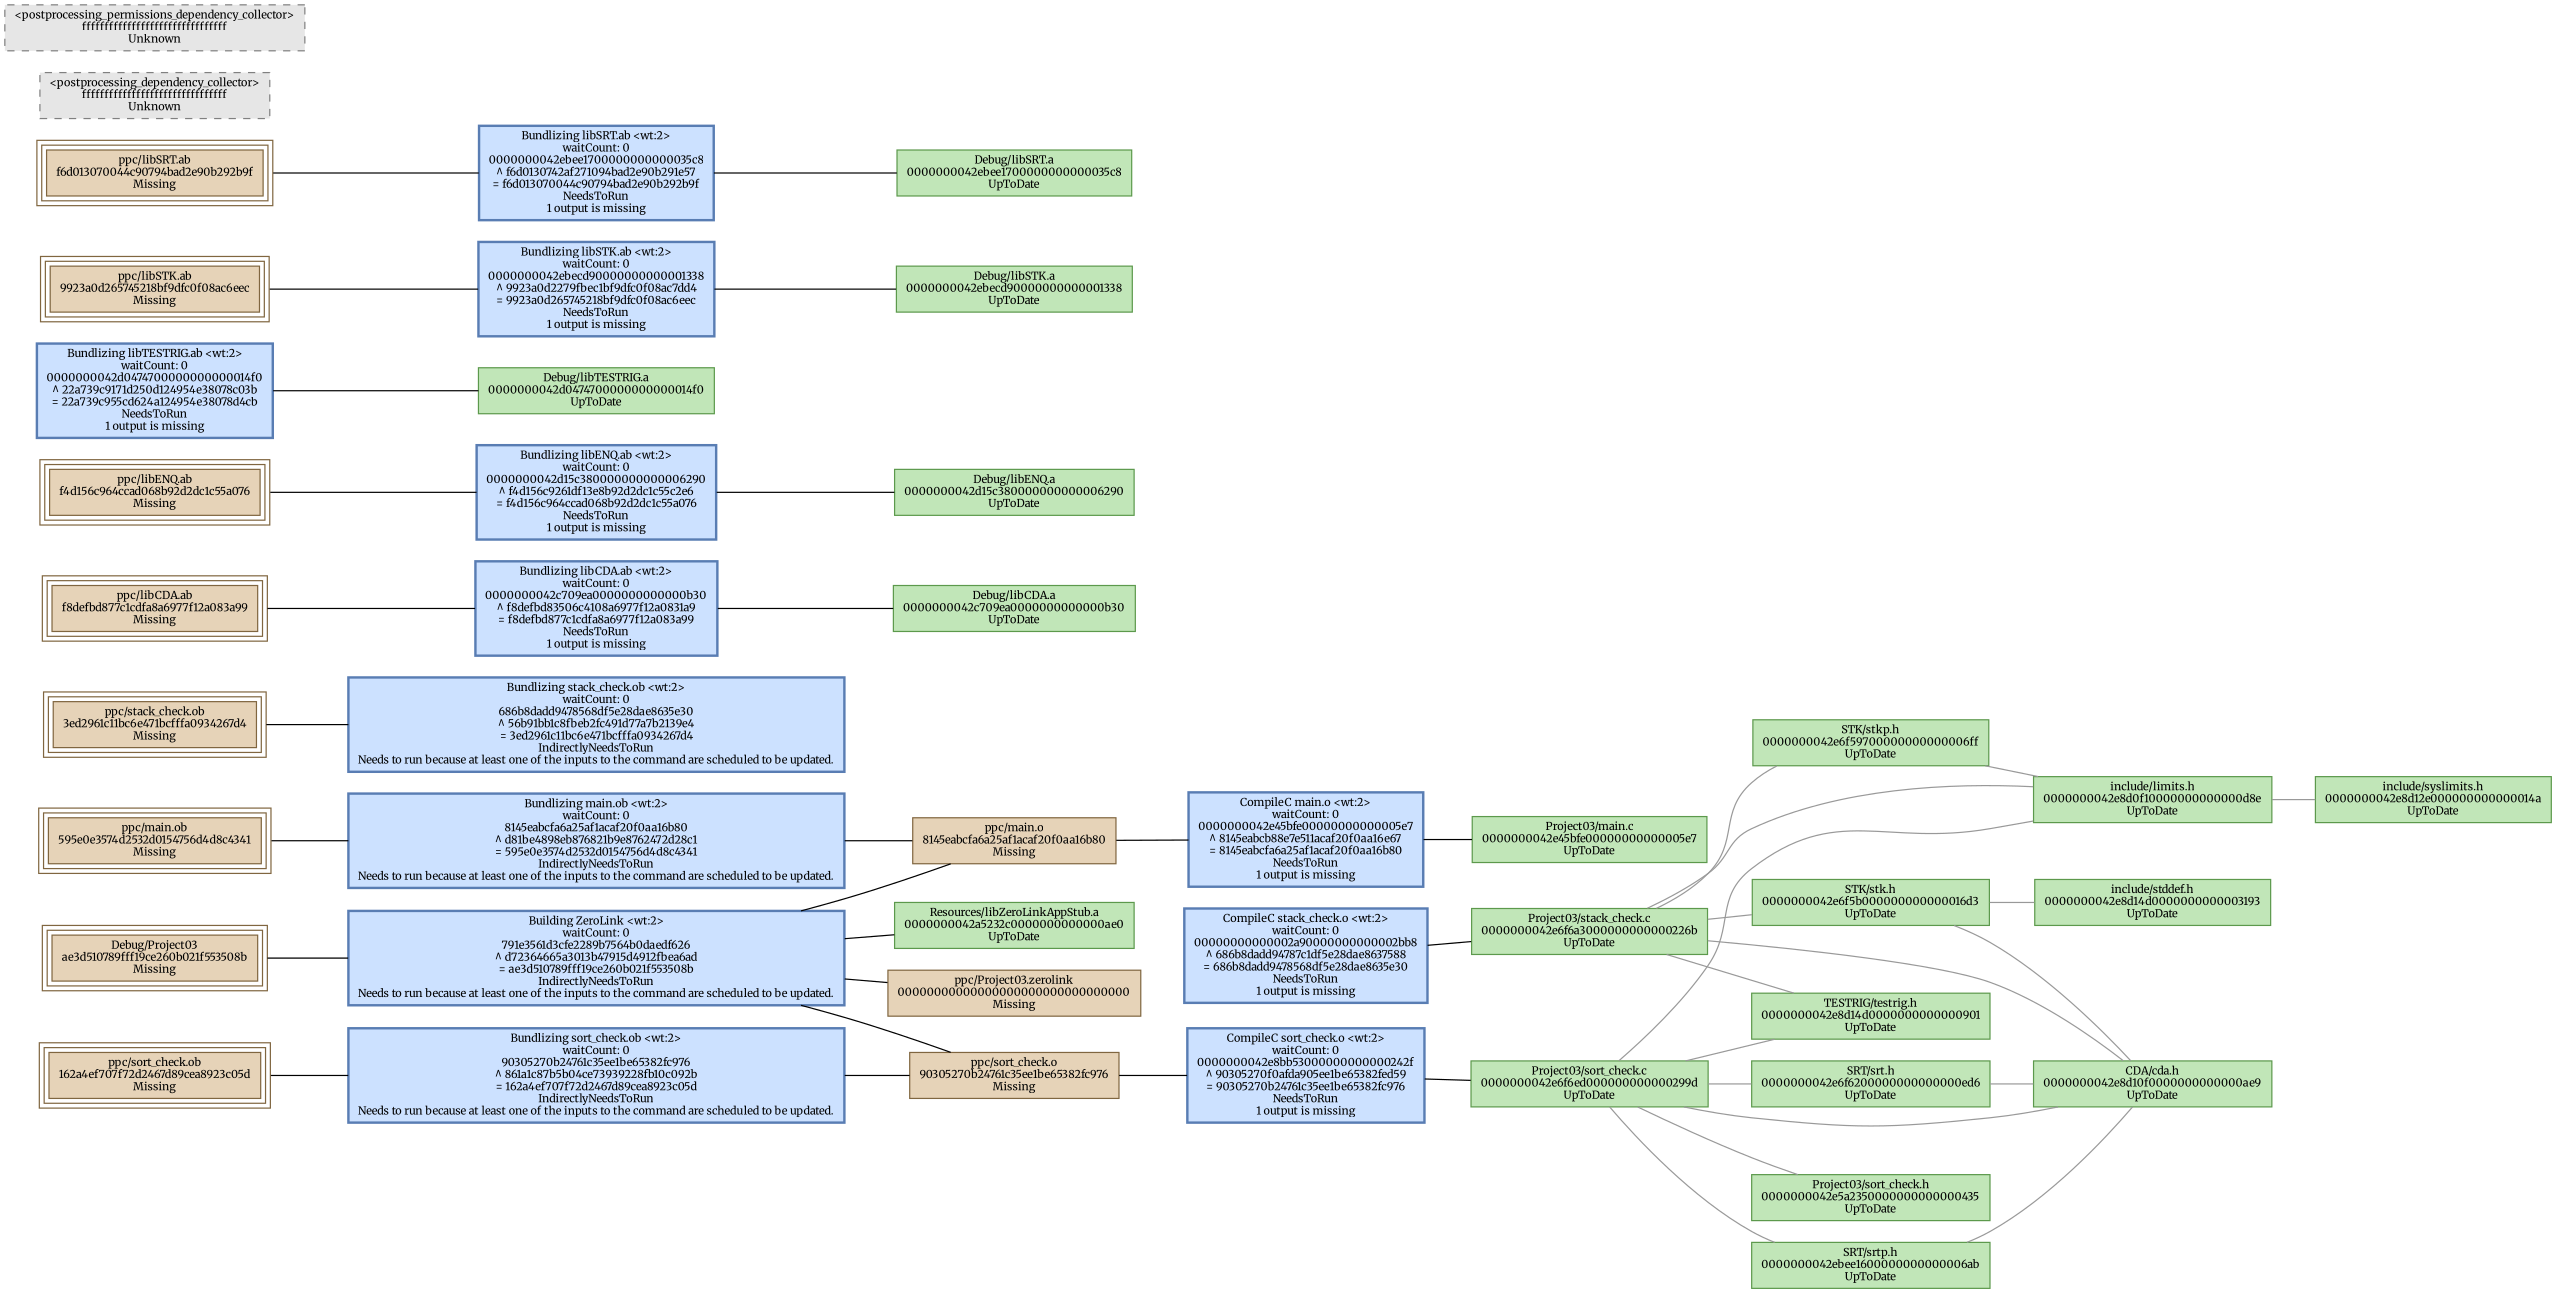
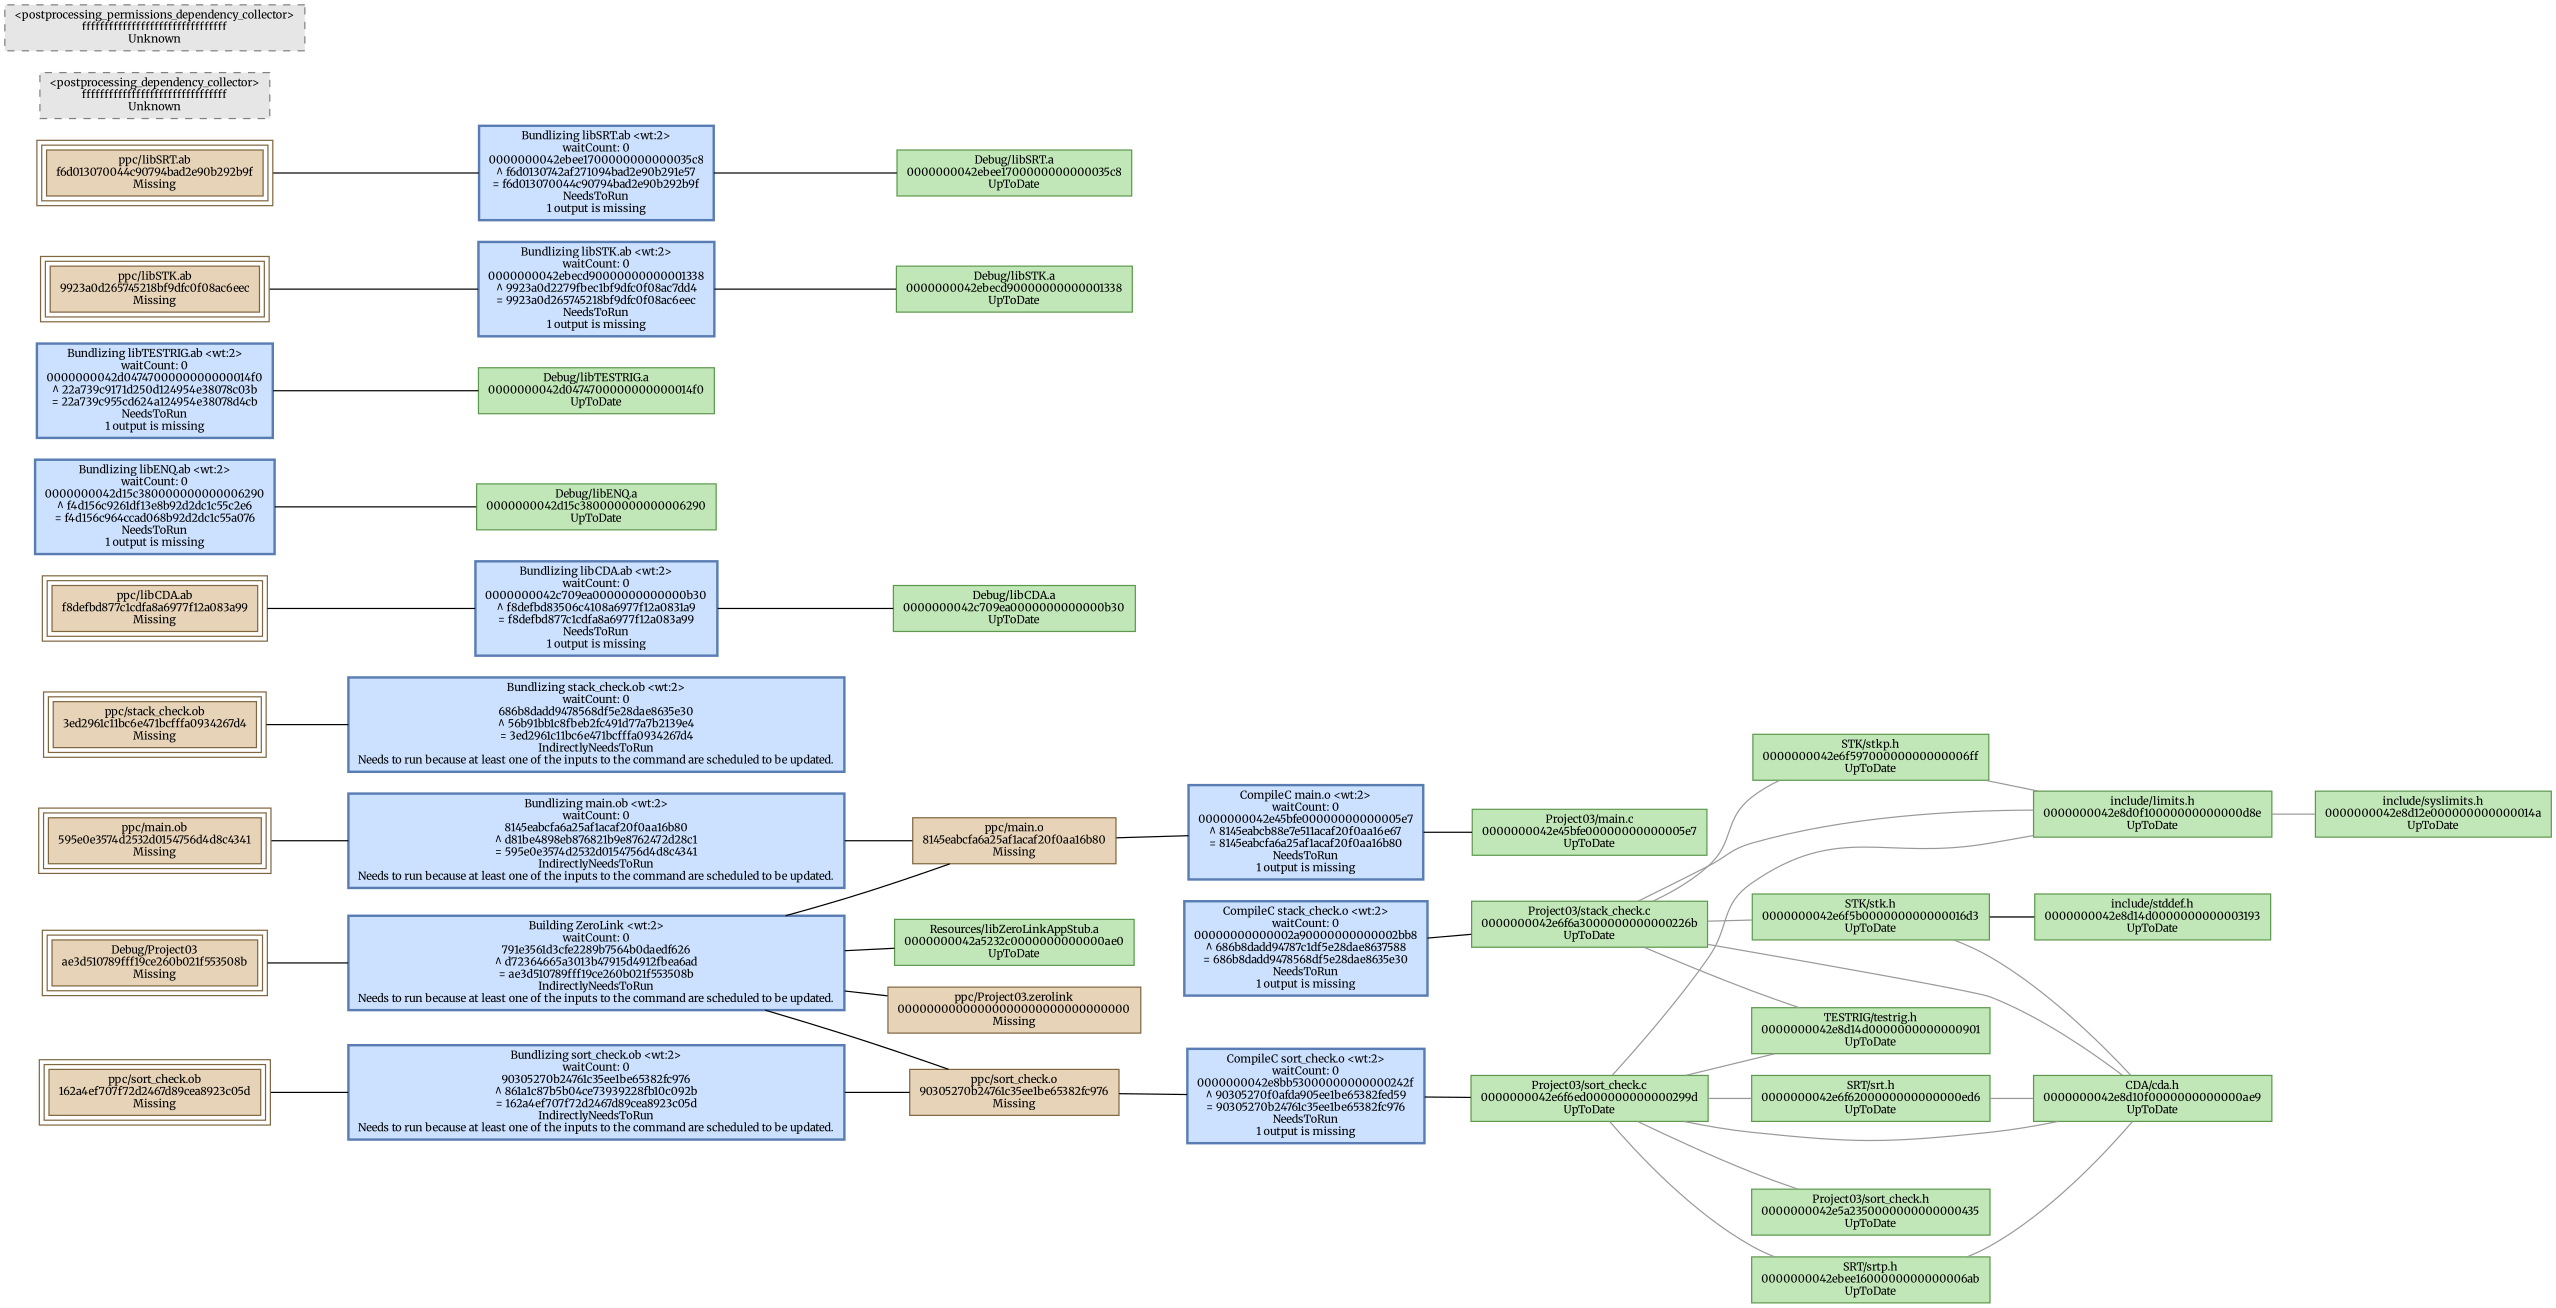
(155, 492) -> none
(2012, 902) -> (2012, 917)
